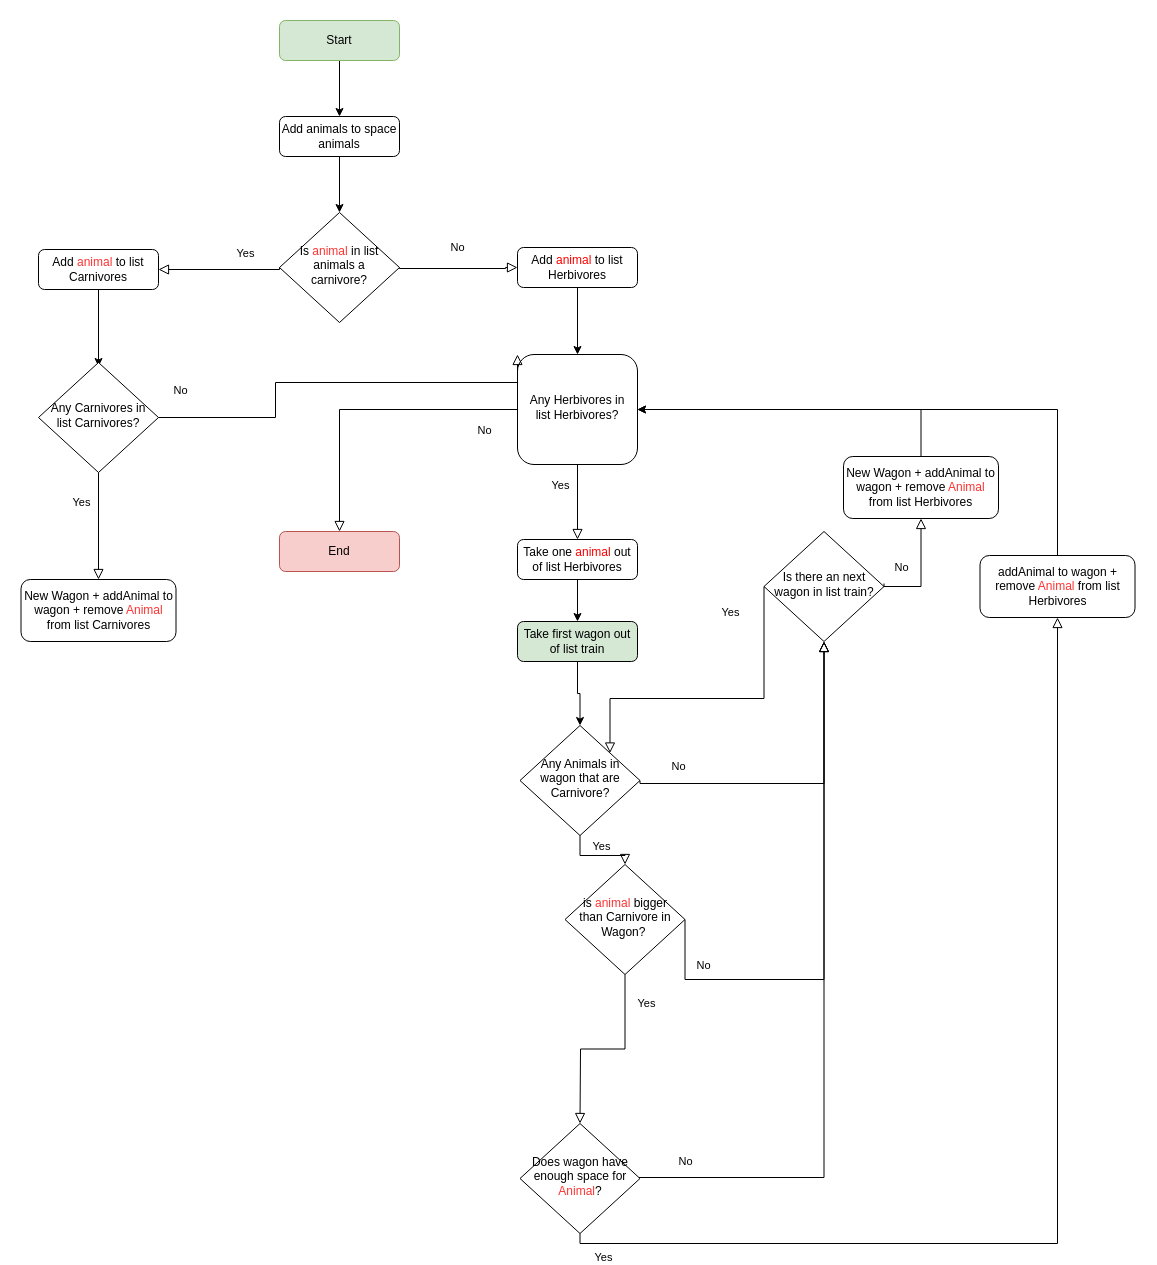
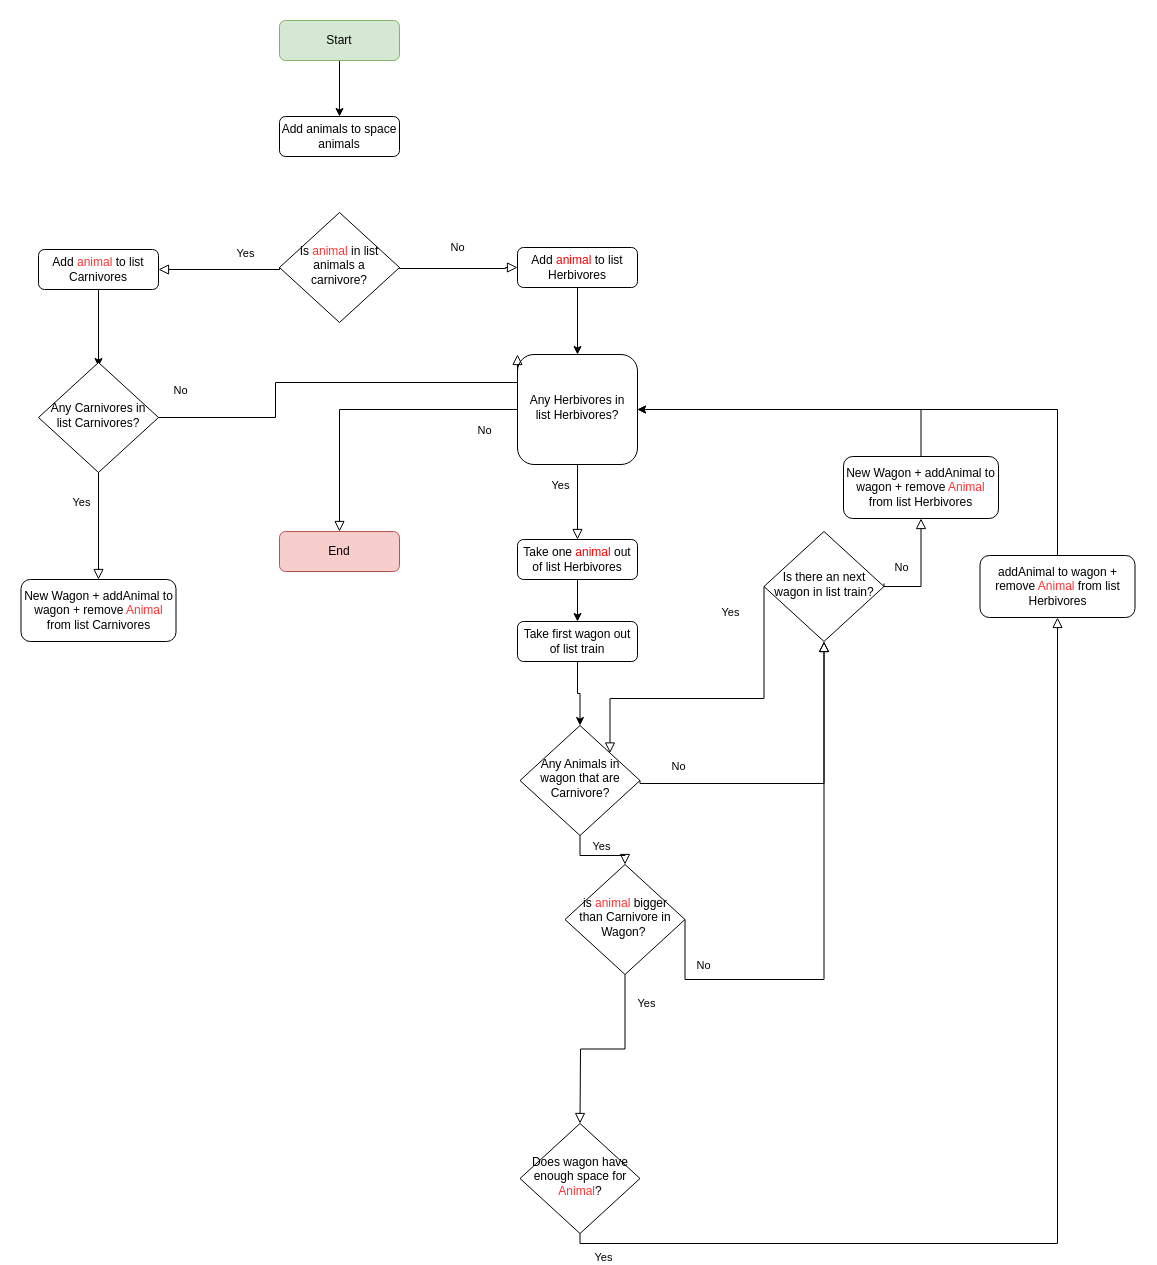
(340, 181) -> none
(578, 642) -> (578, 642)
(824, 1172) -> none
